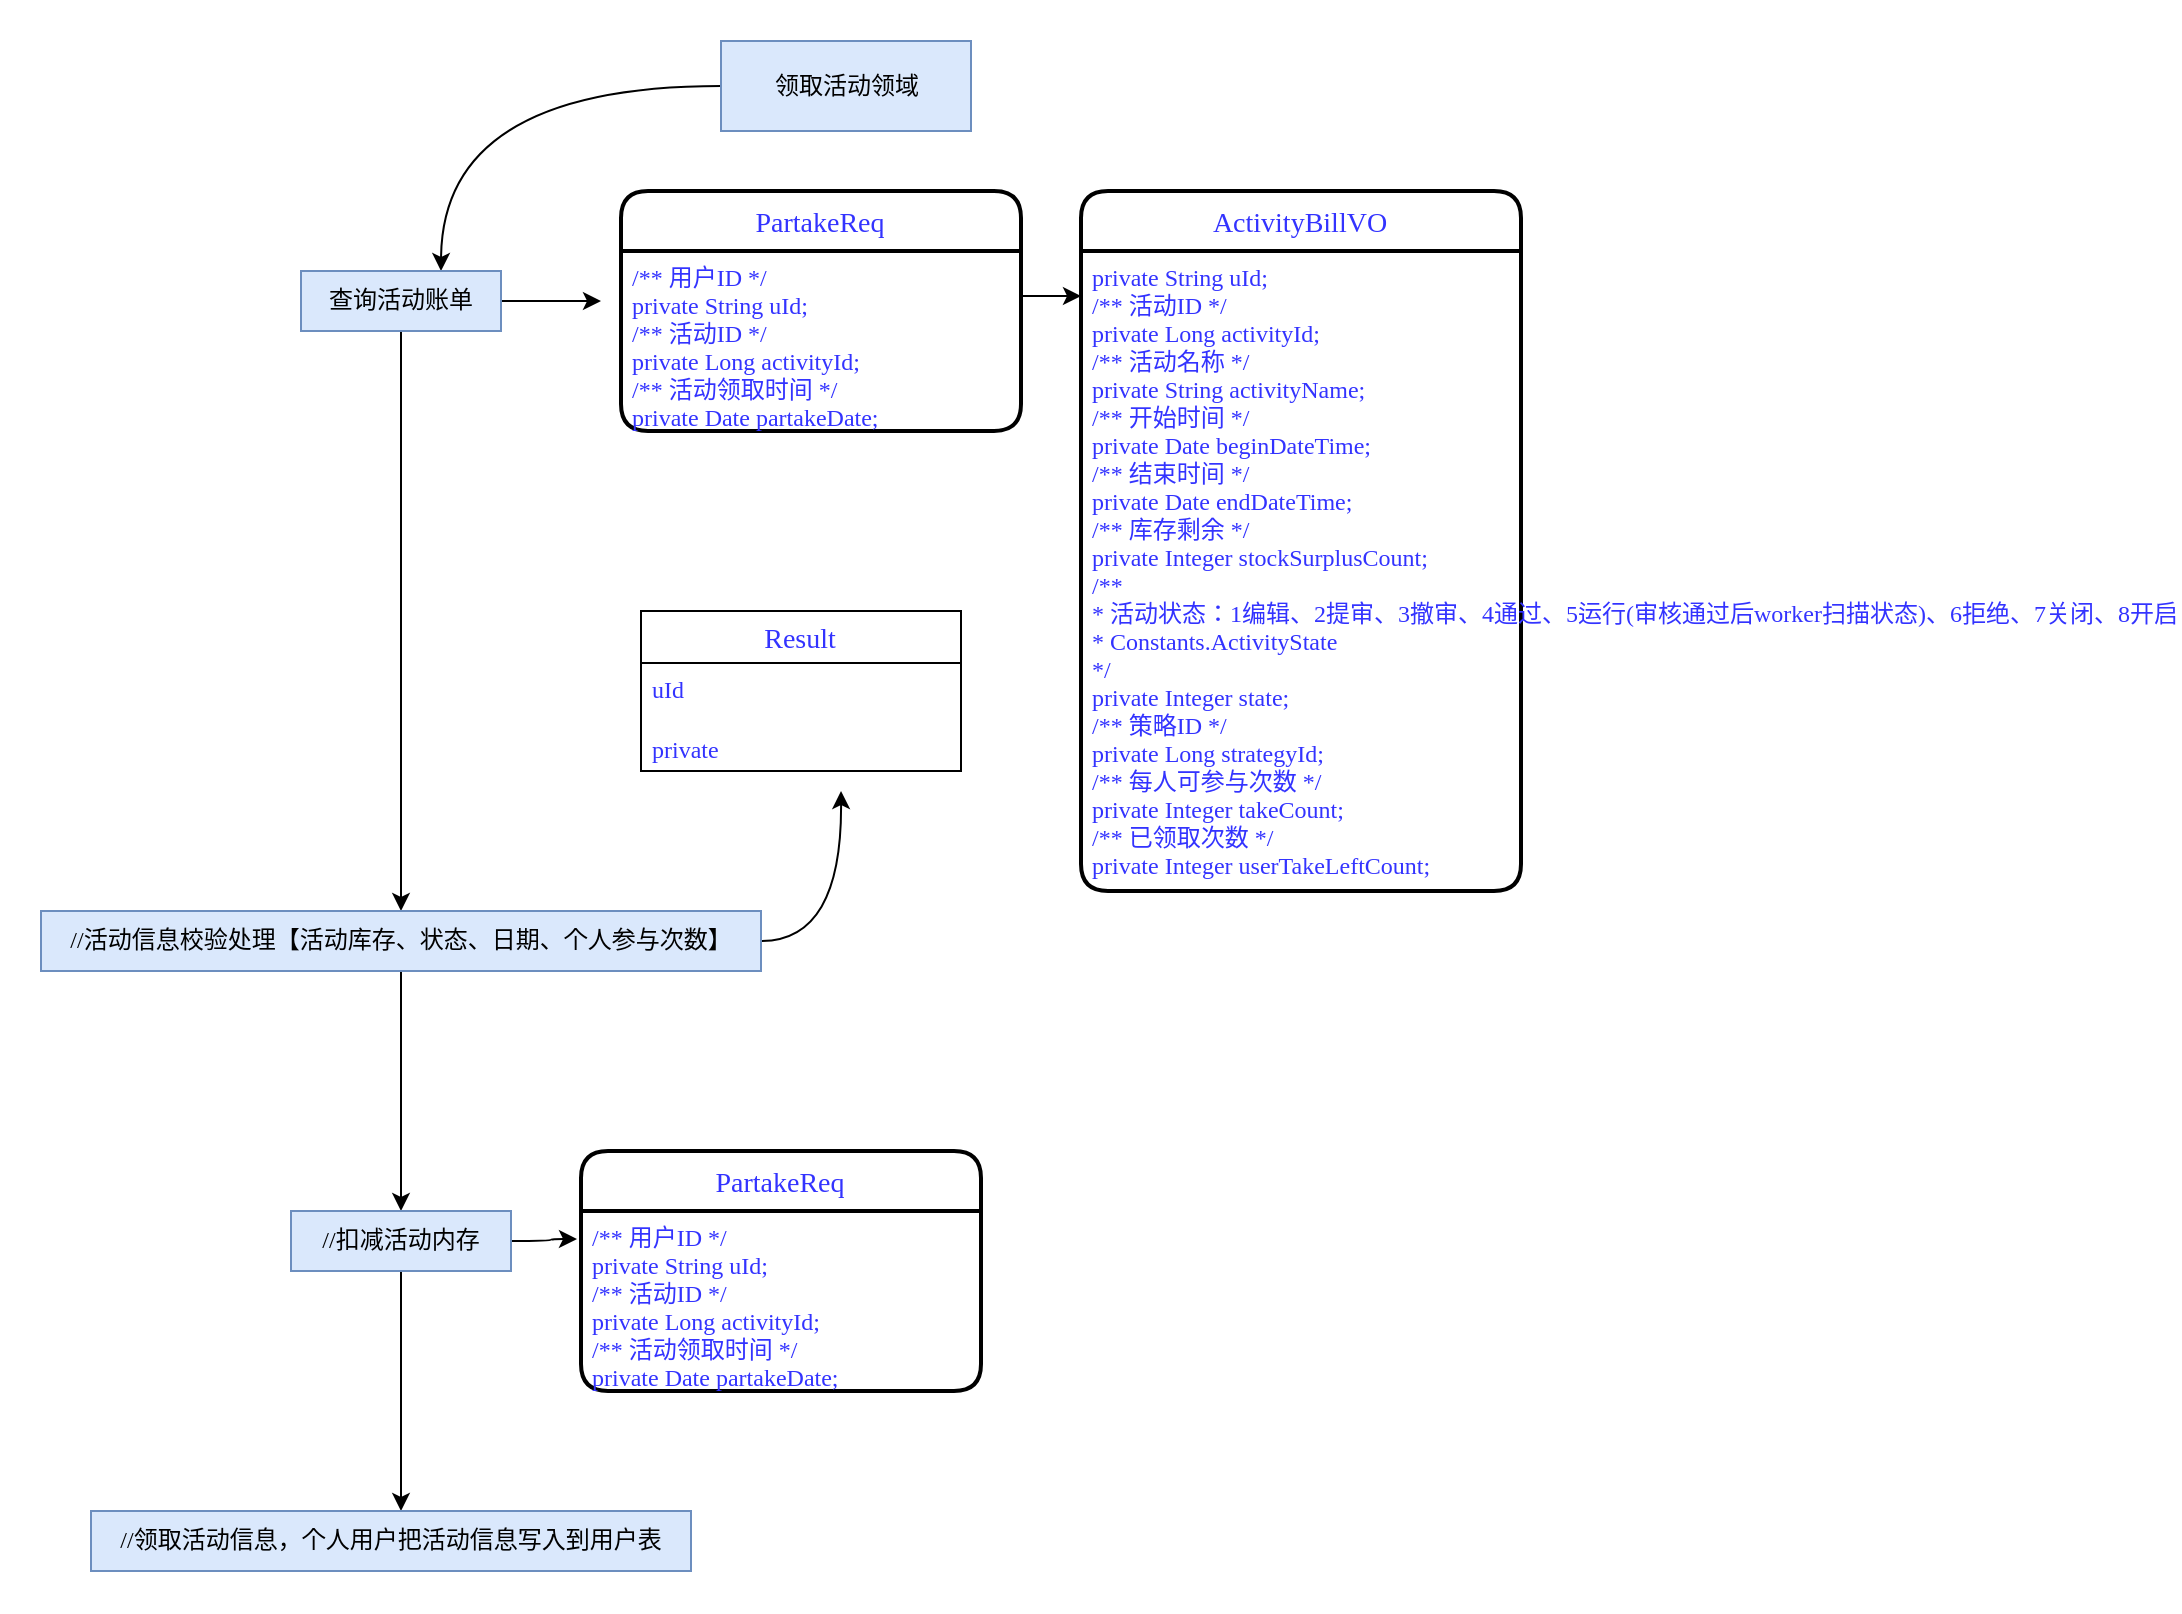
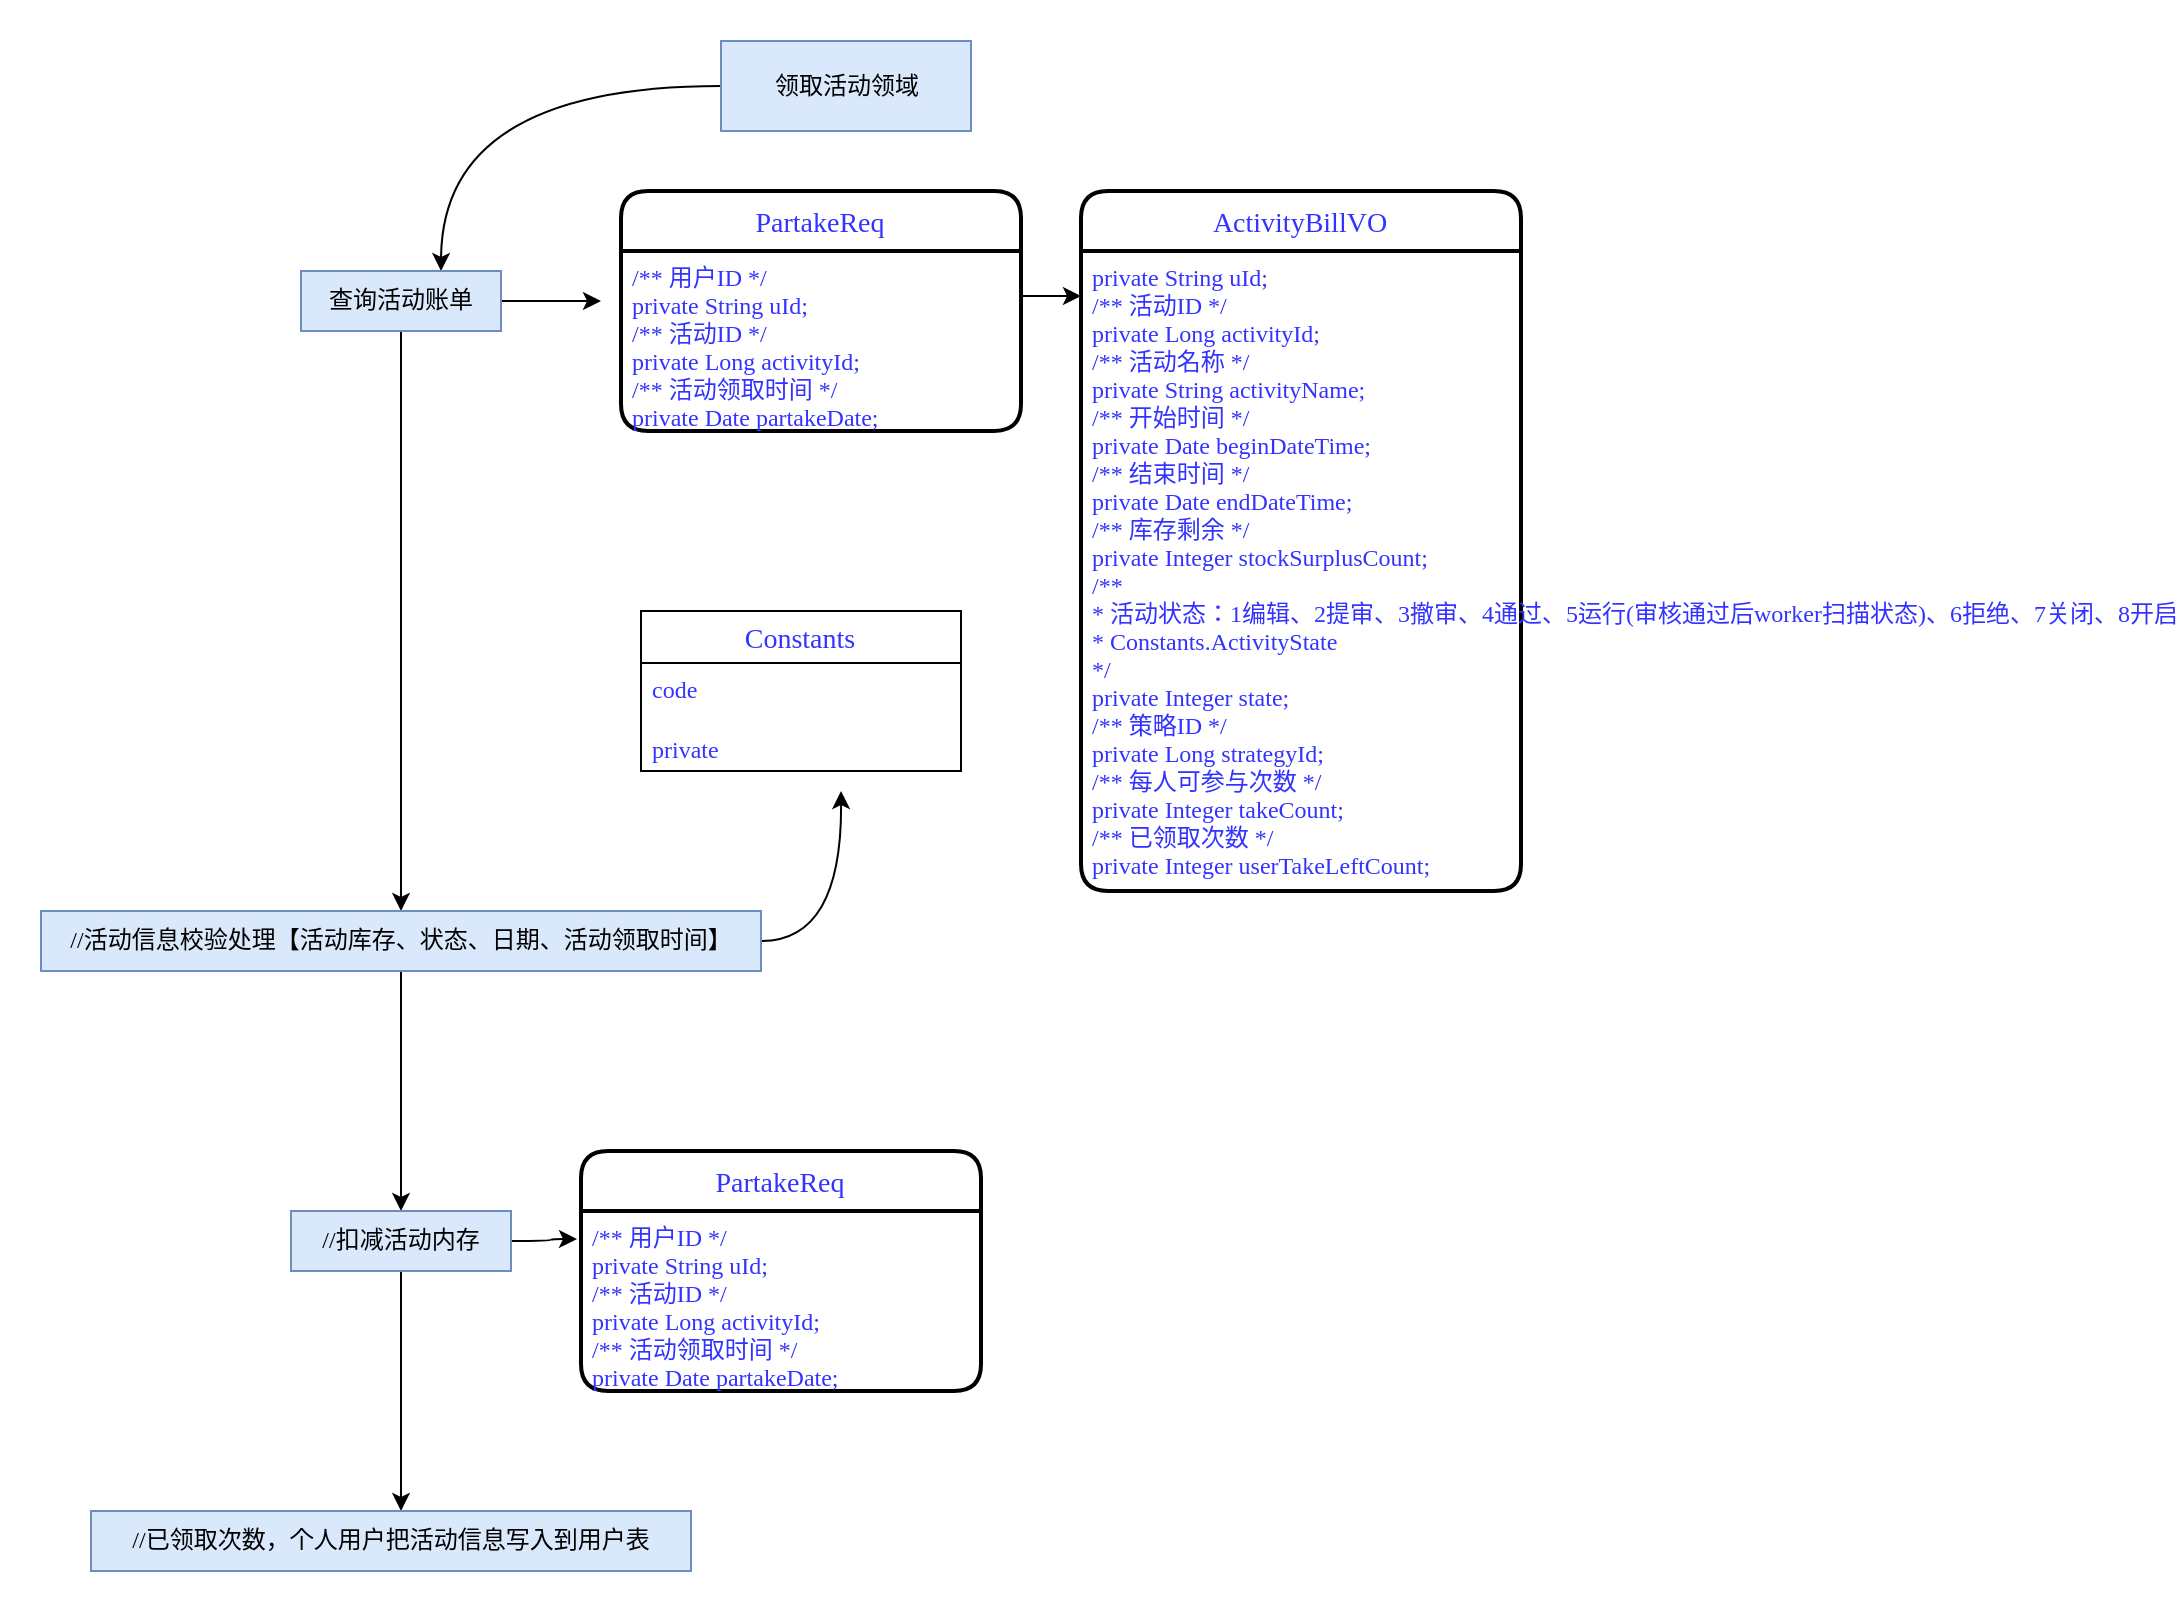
(800, 639) -> (800, 639)
(672, 690) -> (679, 690)
(402, 941) -> (402, 941)
(392, 1541) -> (392, 1541)
